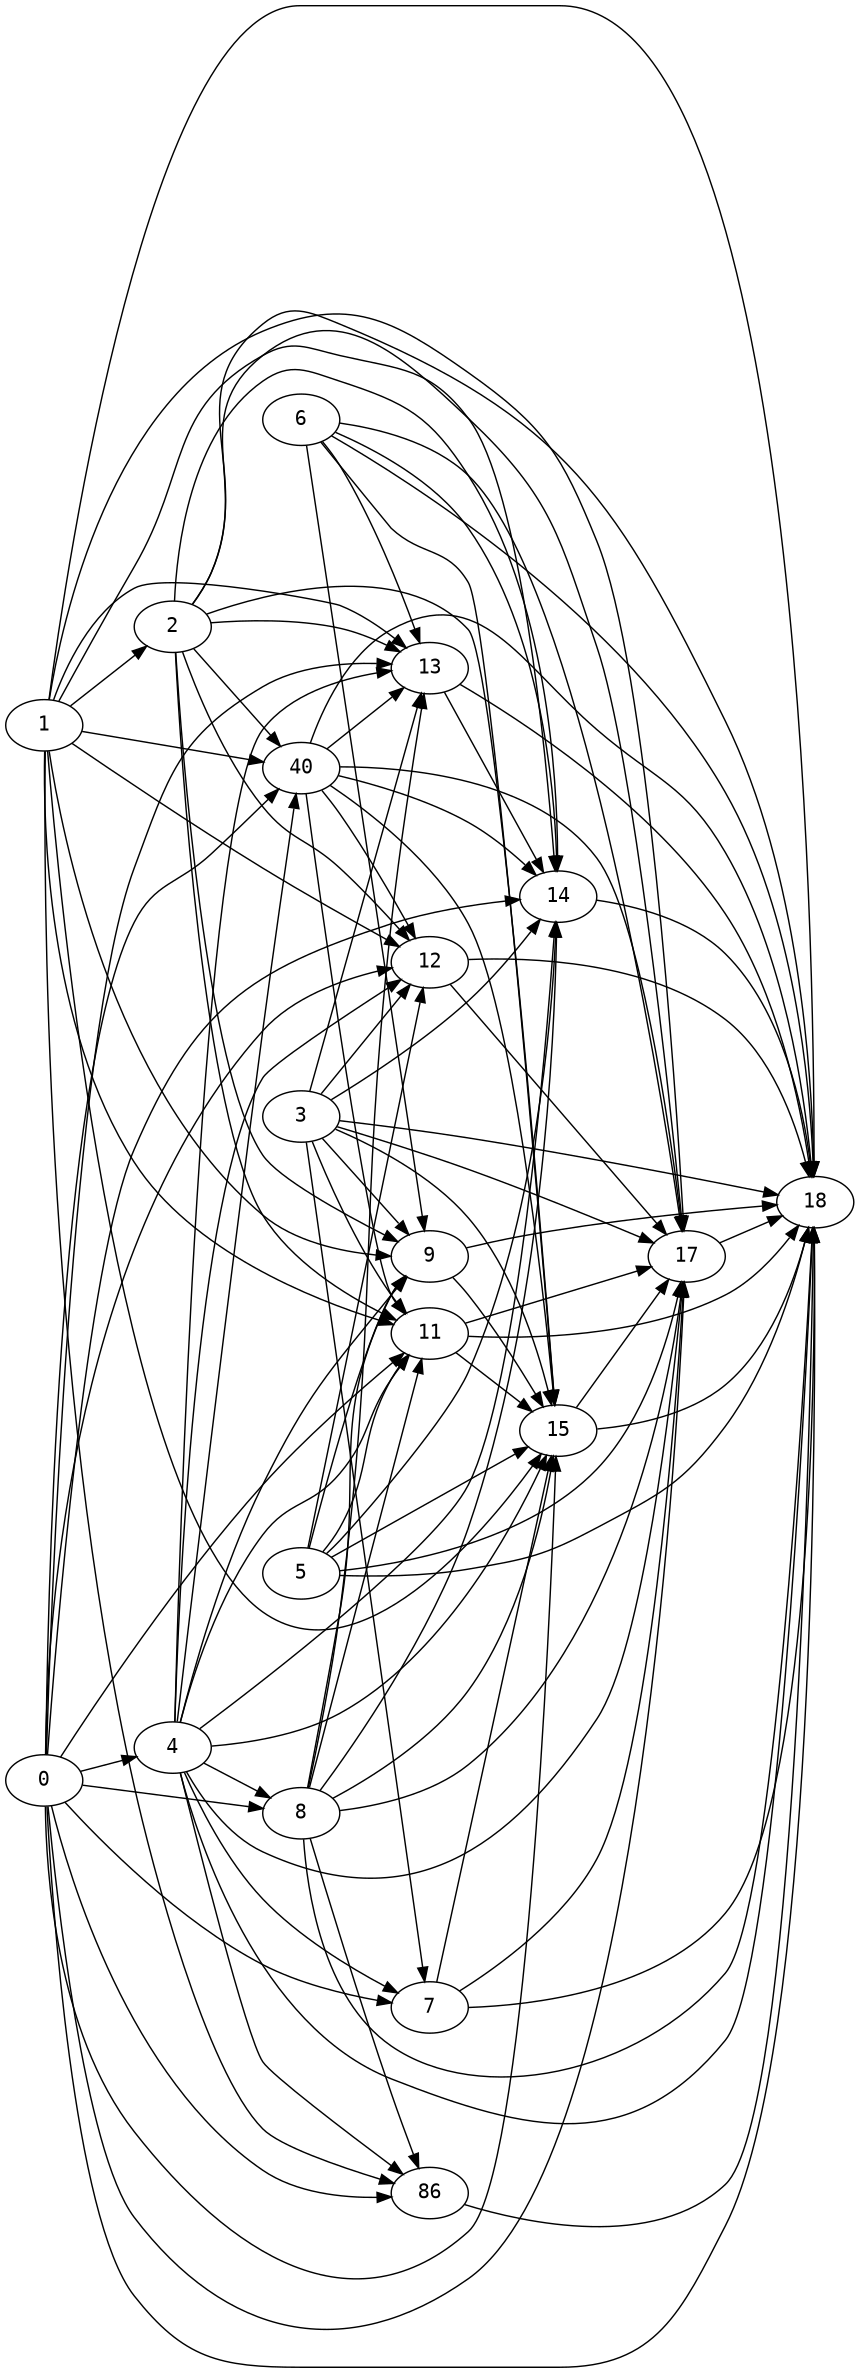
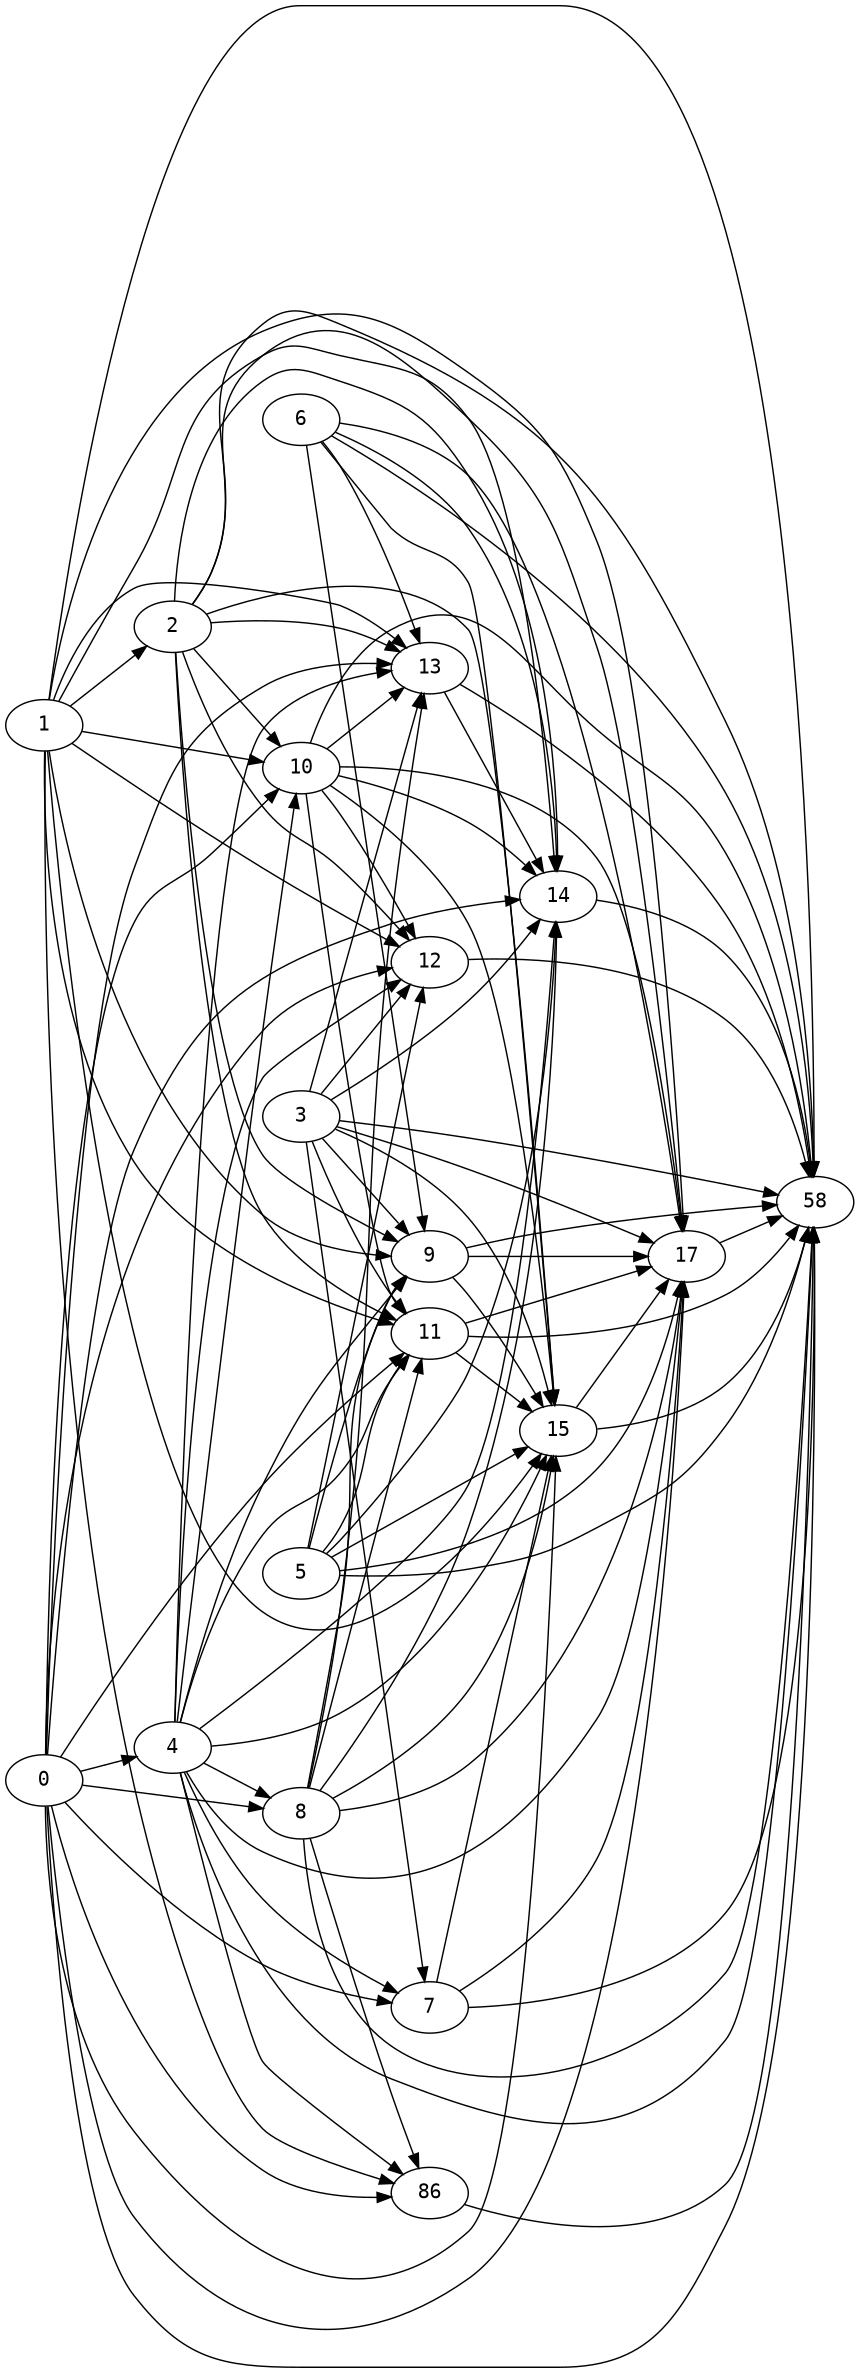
(301, 768) -> (301, 768)
(559, 1110) -> (555, 1256)
(815, 1202) -> (815, 1202)
